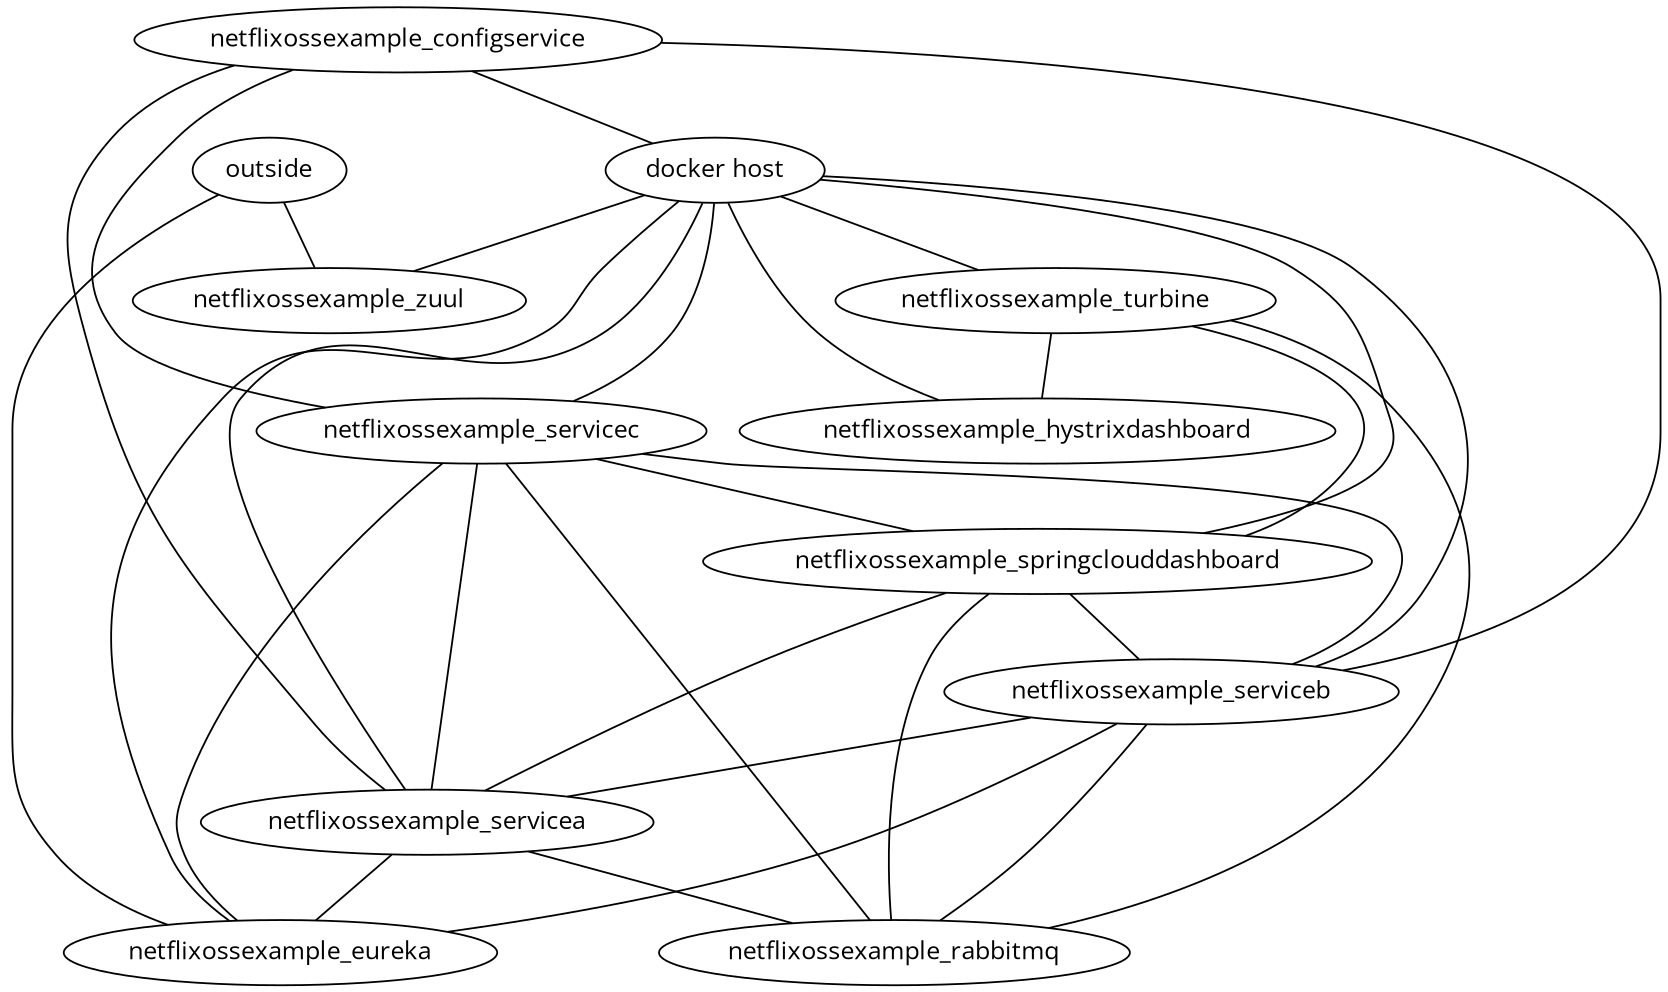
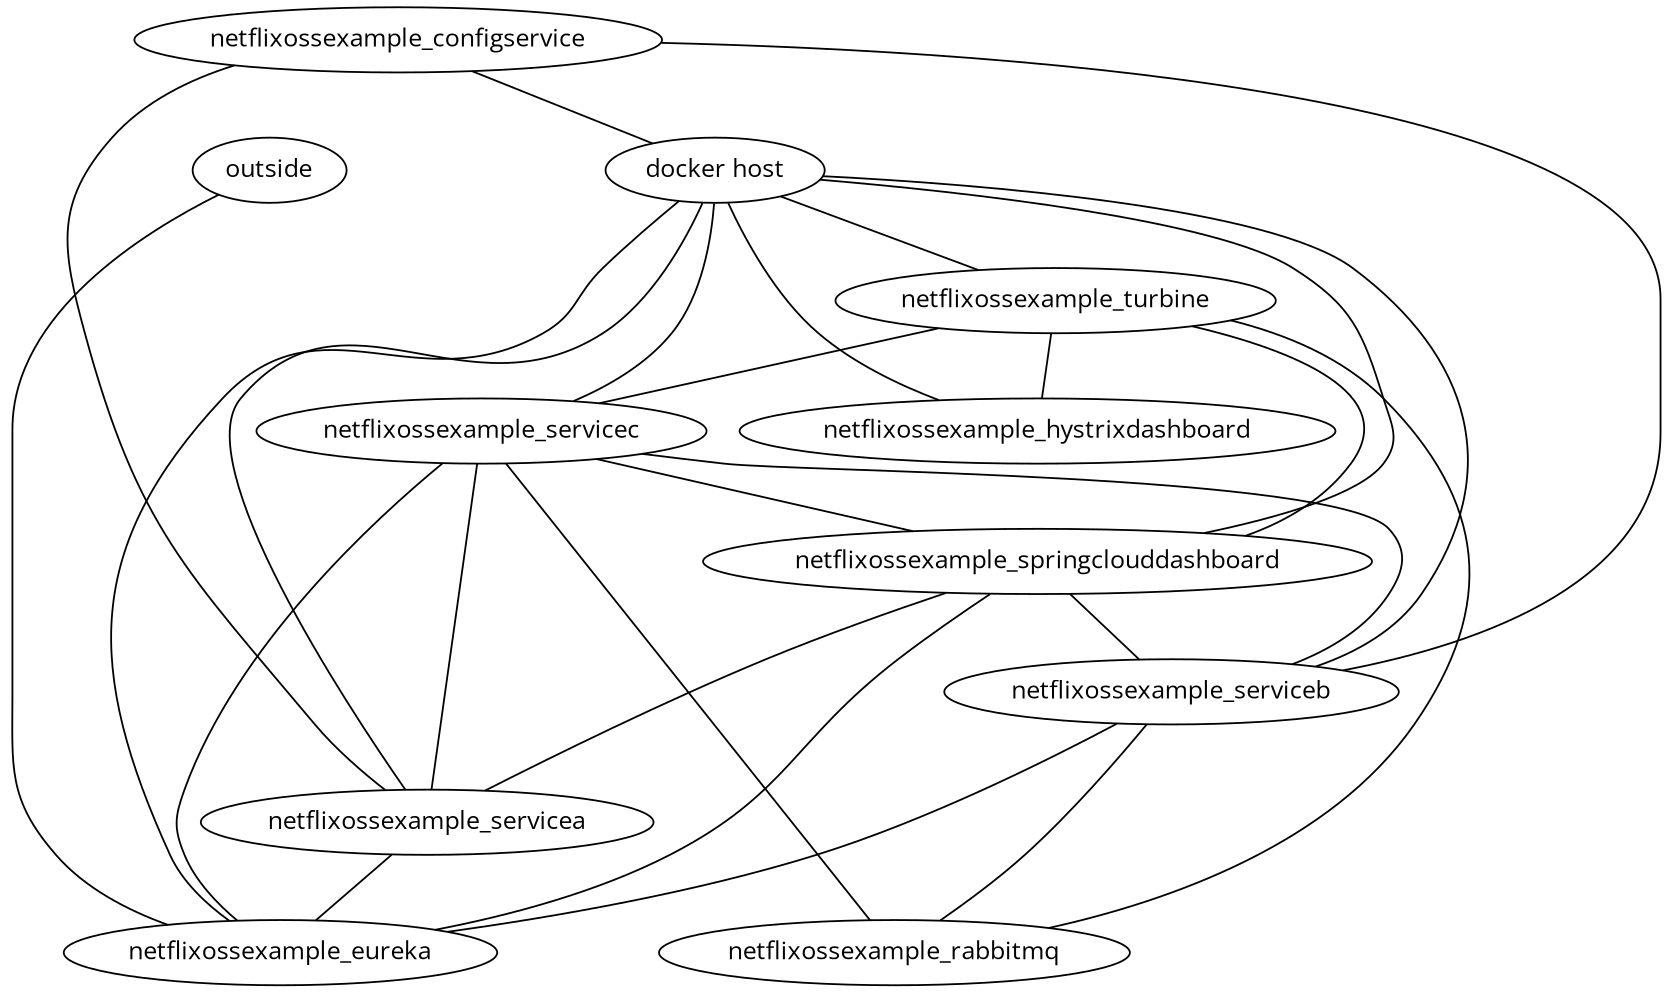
(94, 254) -> (769, 366)
(329, 301) -> none
(899, 751) -> (741, 810)
(799, 757) -> none
(647, 884) -> none
